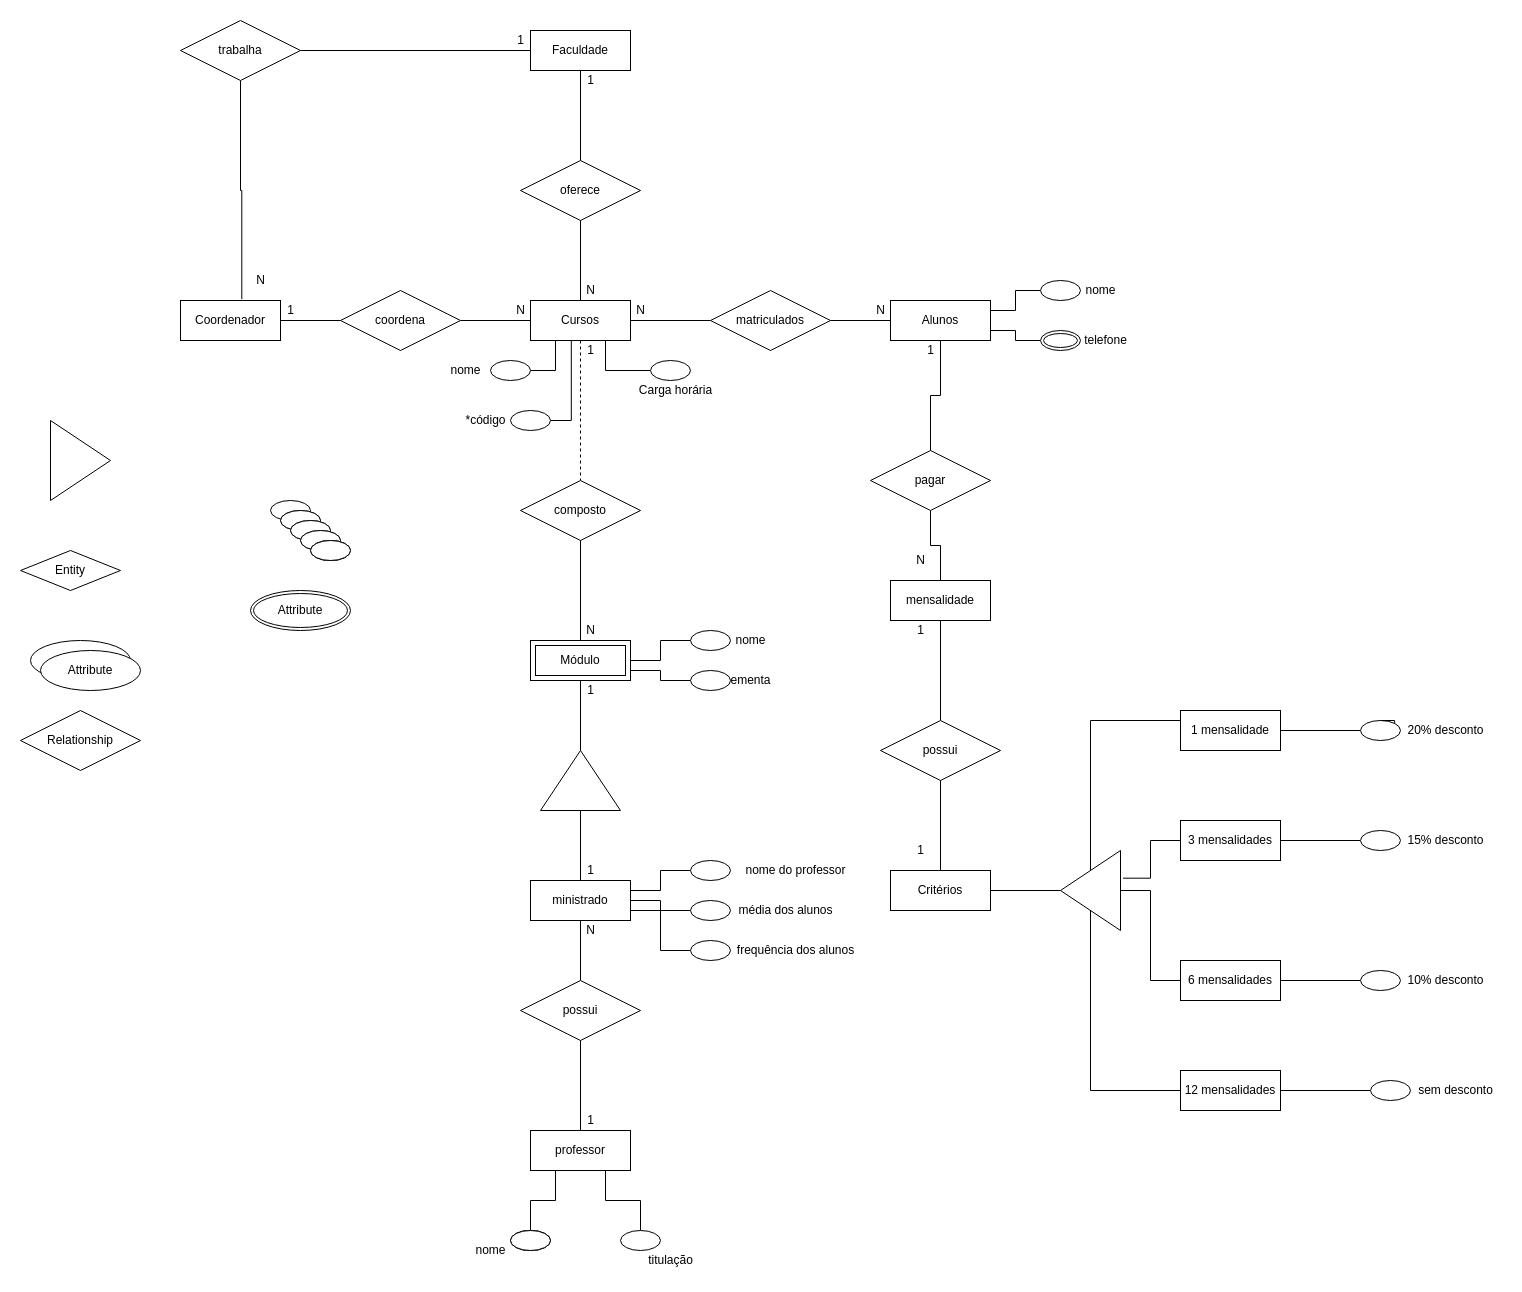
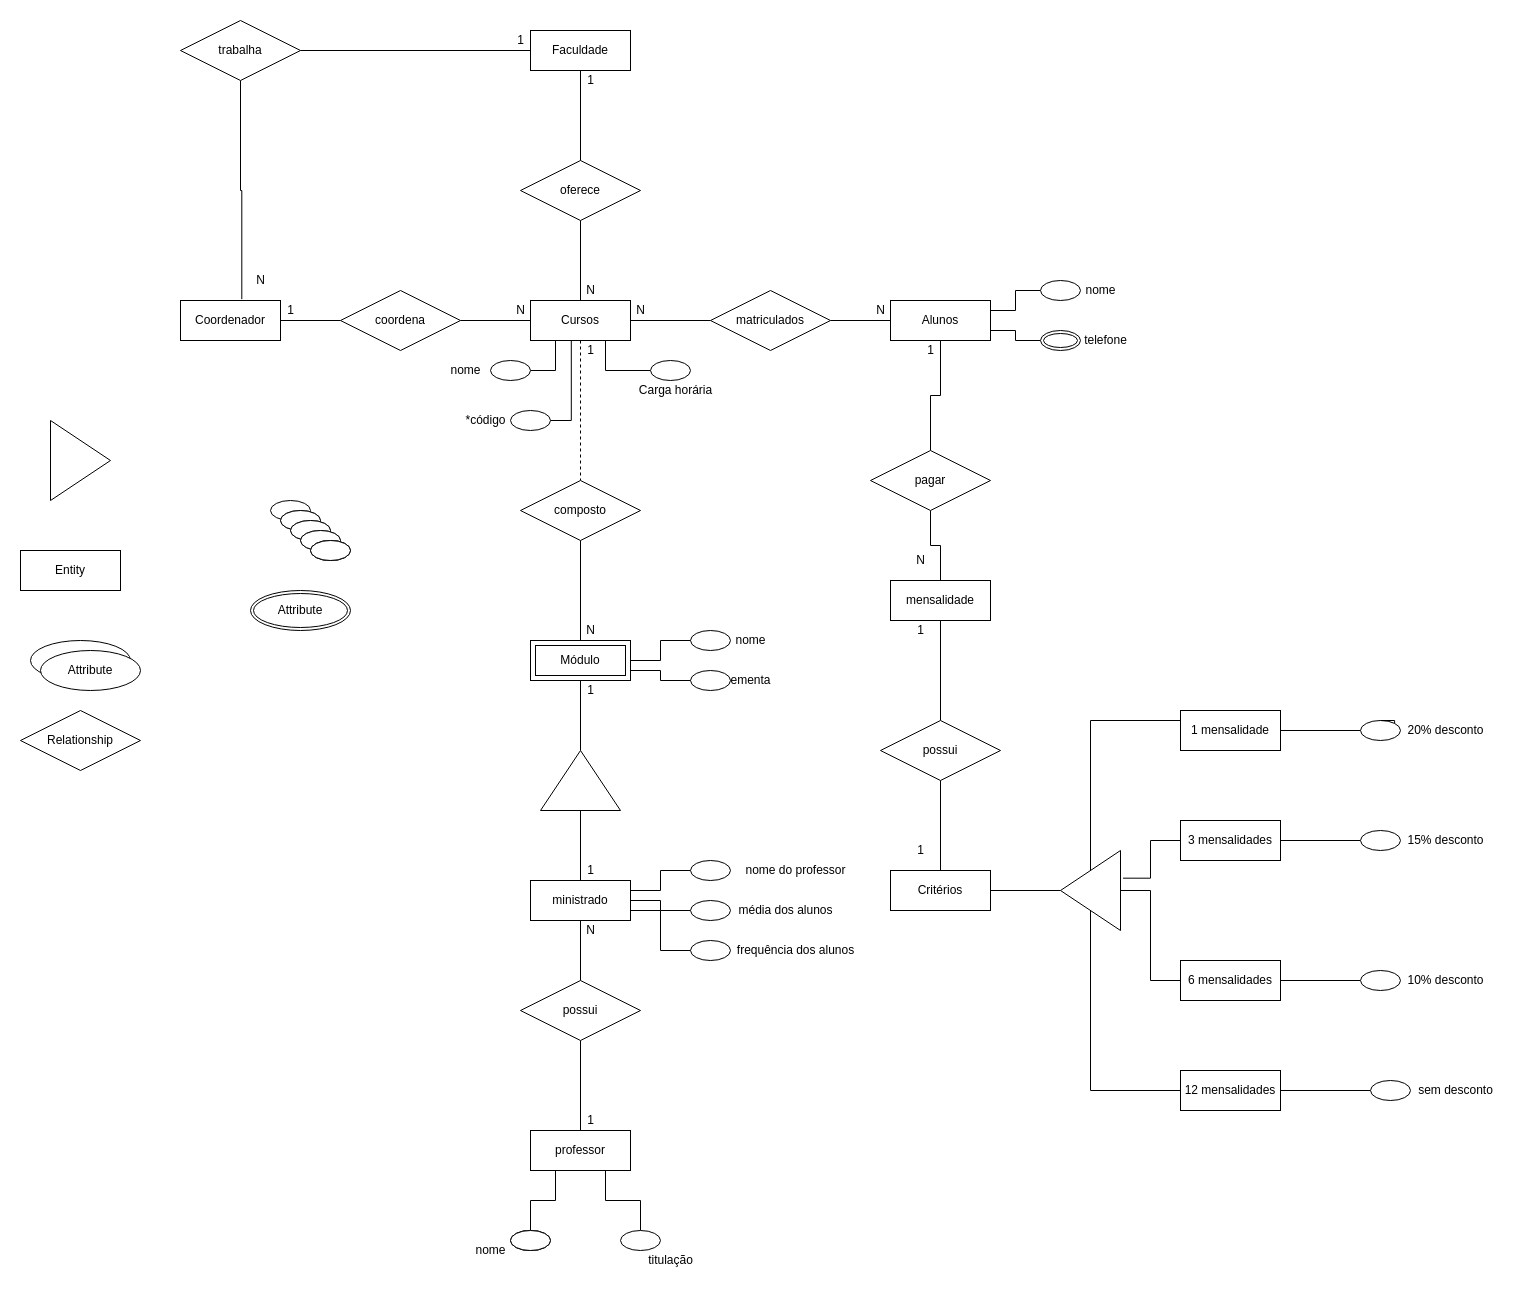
(71, 571) -> (71, 571)
